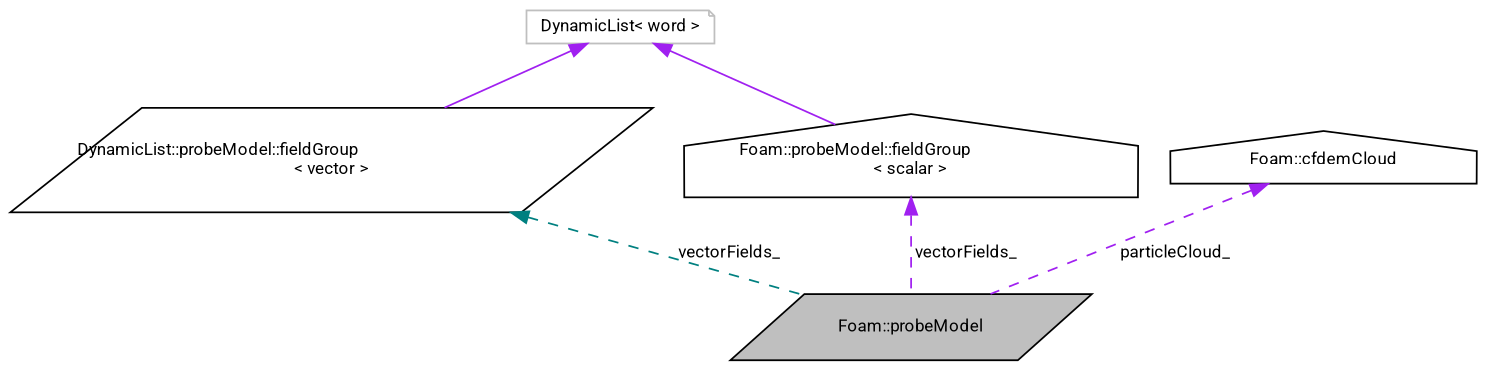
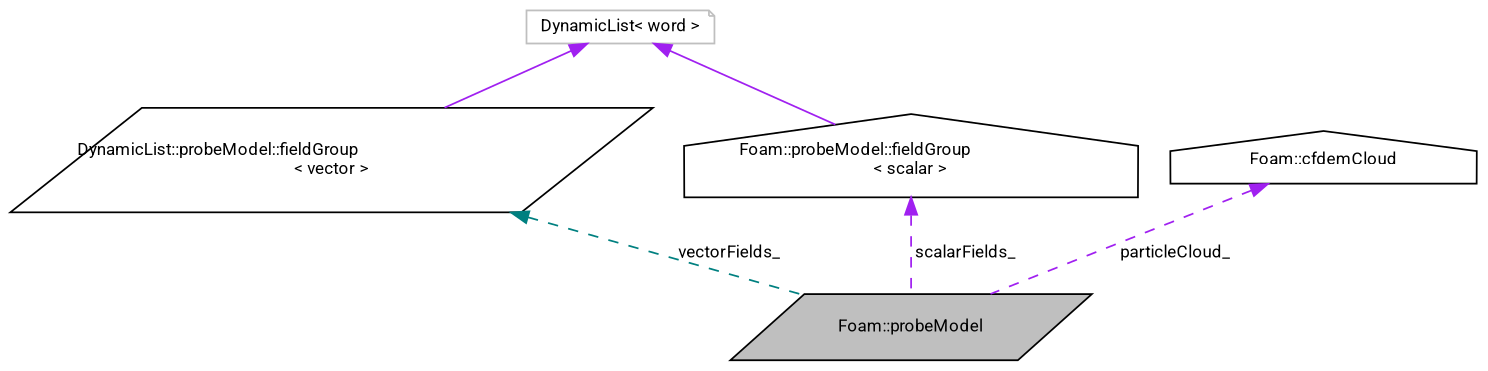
(964, 253) -> (964, 253)
